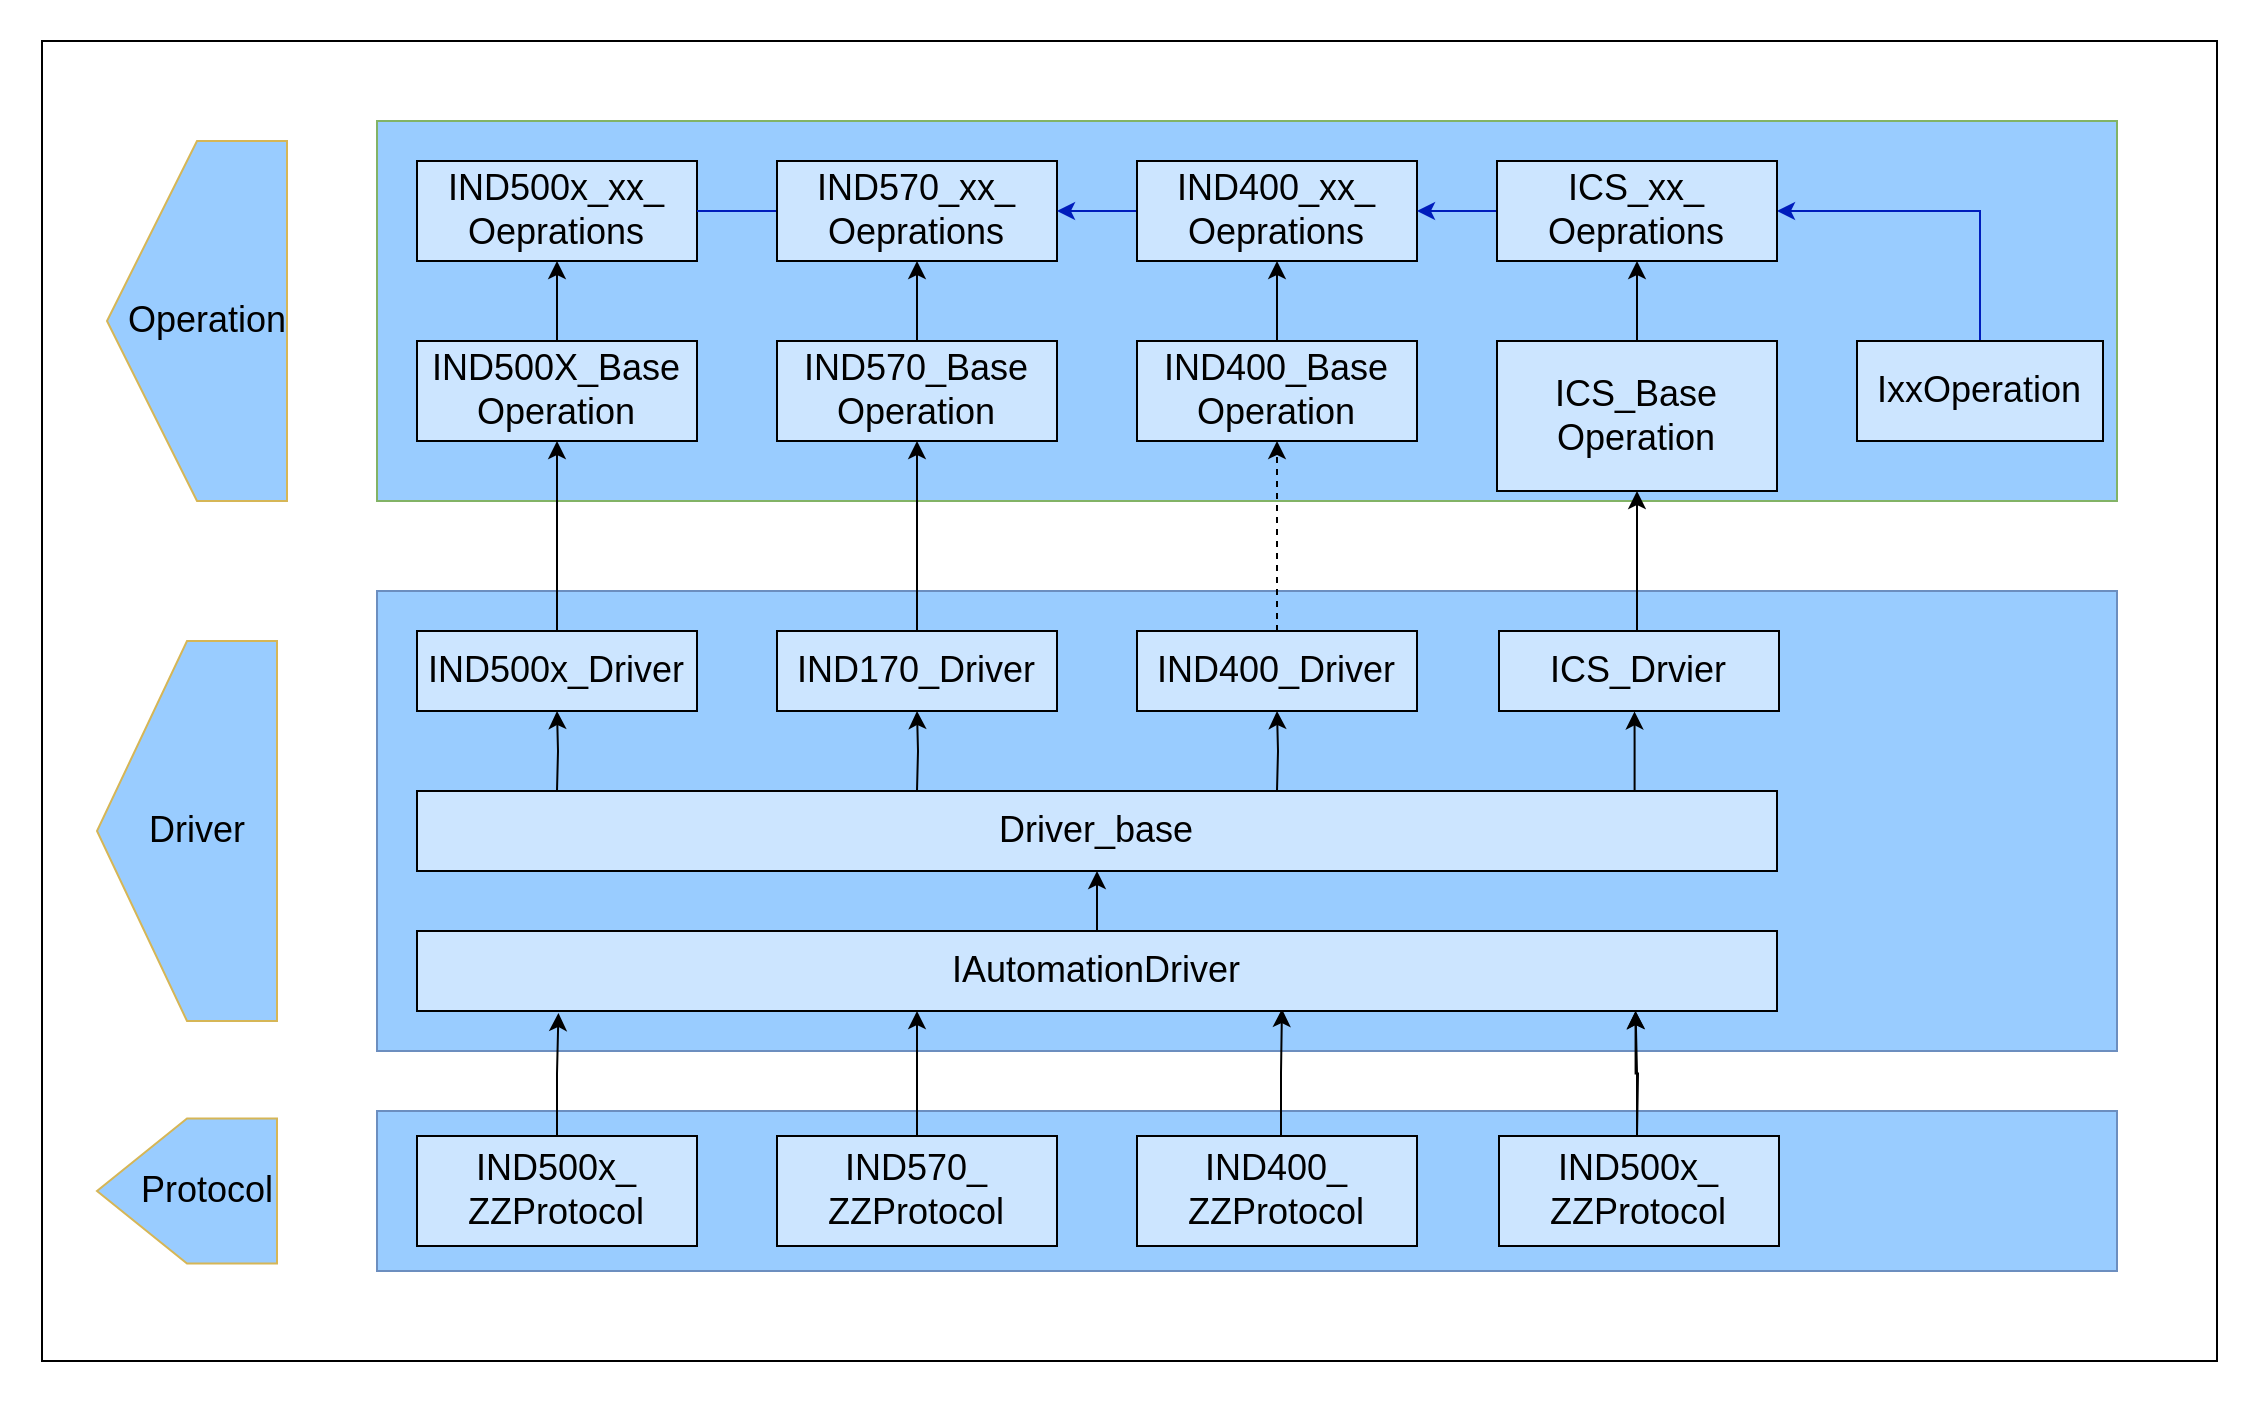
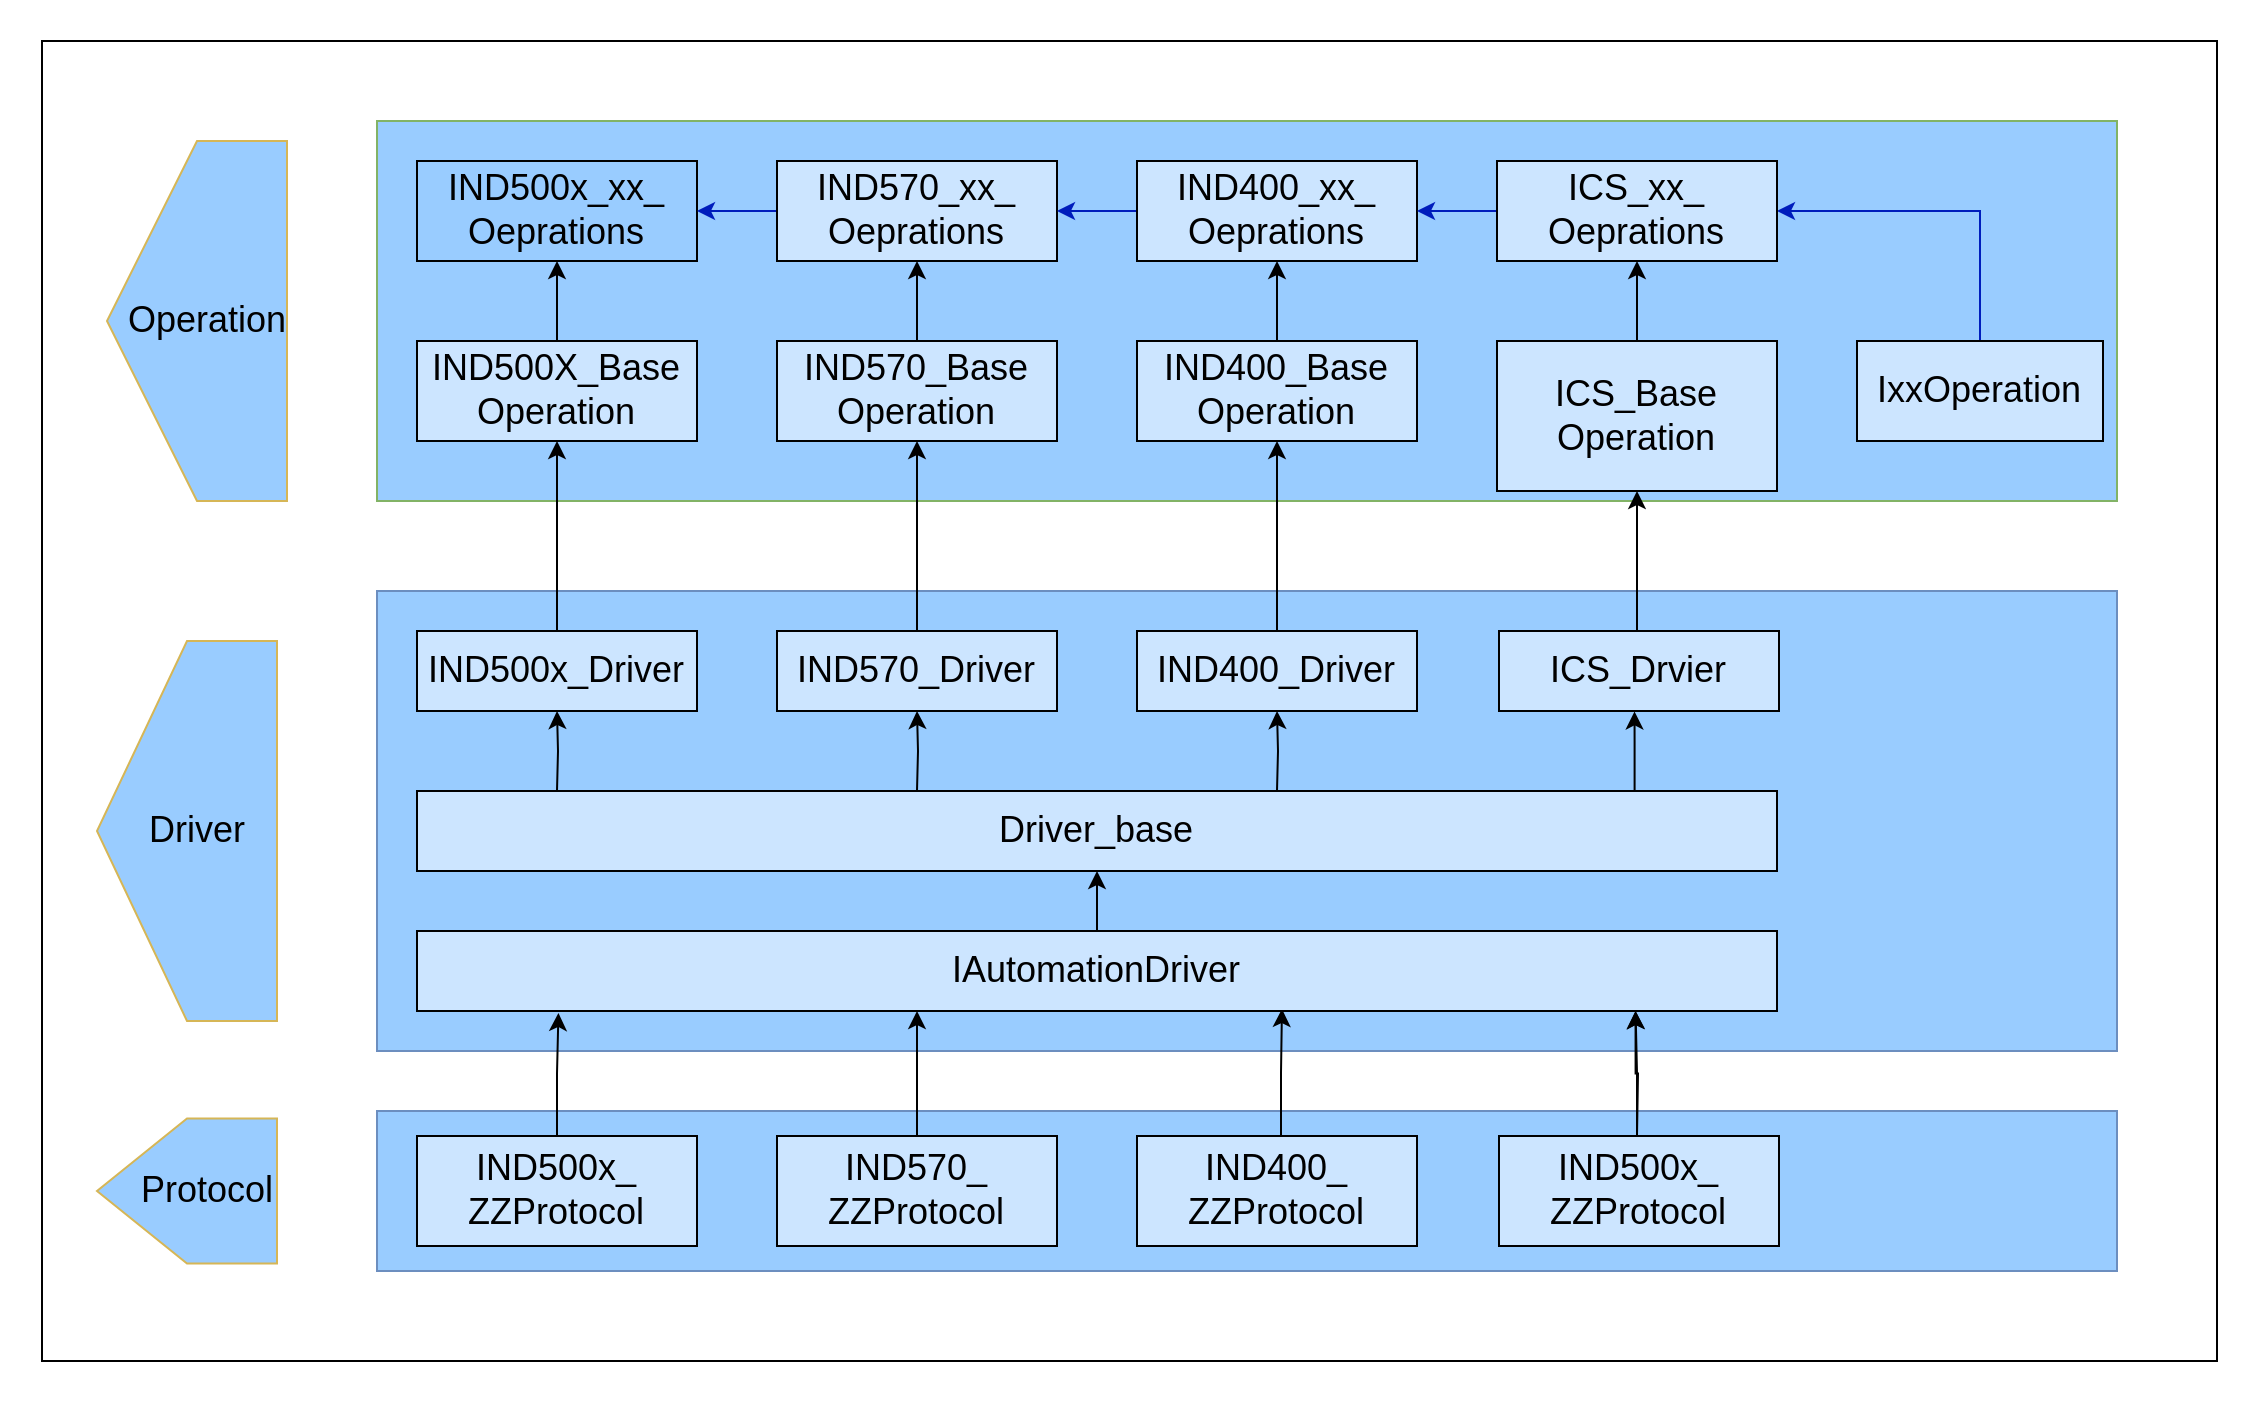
(557, 211) -> (557, 211)
(705, 211) -> (712, 211)
(1277, 540) -> (1277, 540)
(917, 671) -> (917, 671)
